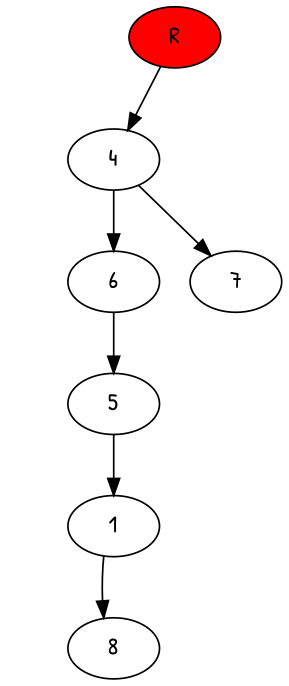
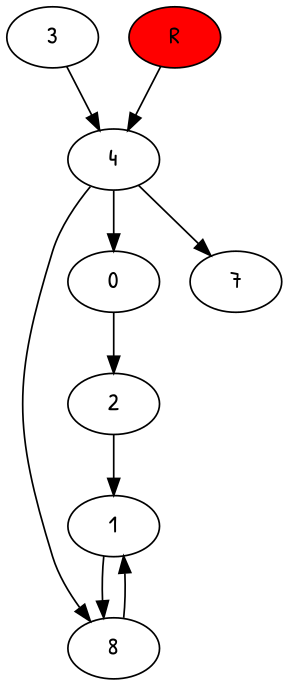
none -> (53, 37)
(114, 282) -> (114, 282)
none -> (23, 395)
(114, 404) -> (114, 404)
none -> (125, 596)
